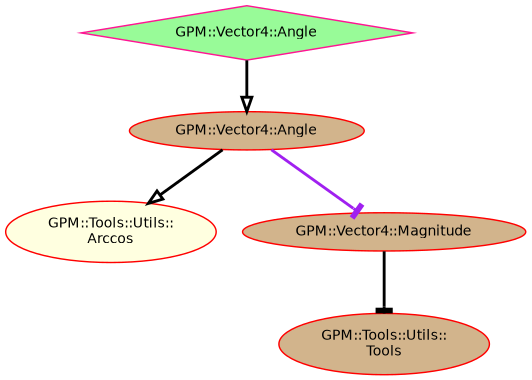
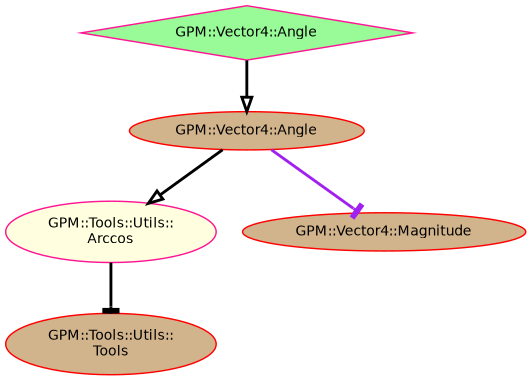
(111, 232) -> (111, 232)
(384, 279) -> (111, 284)
